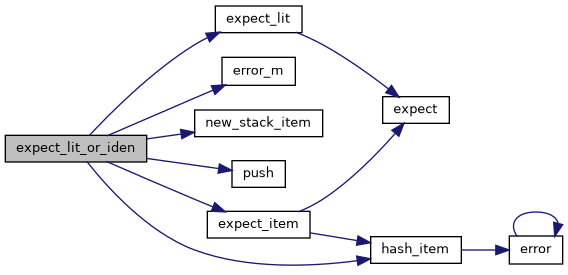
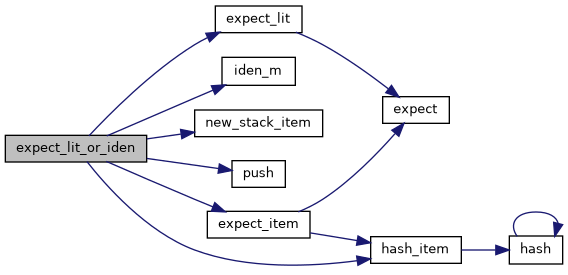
(259, 71) -> (259, 71)
(536, 250) -> (536, 250)
